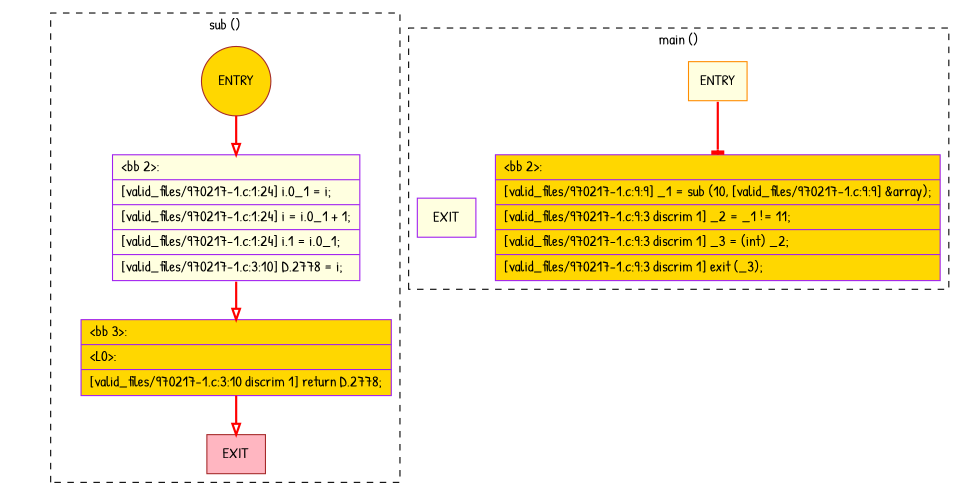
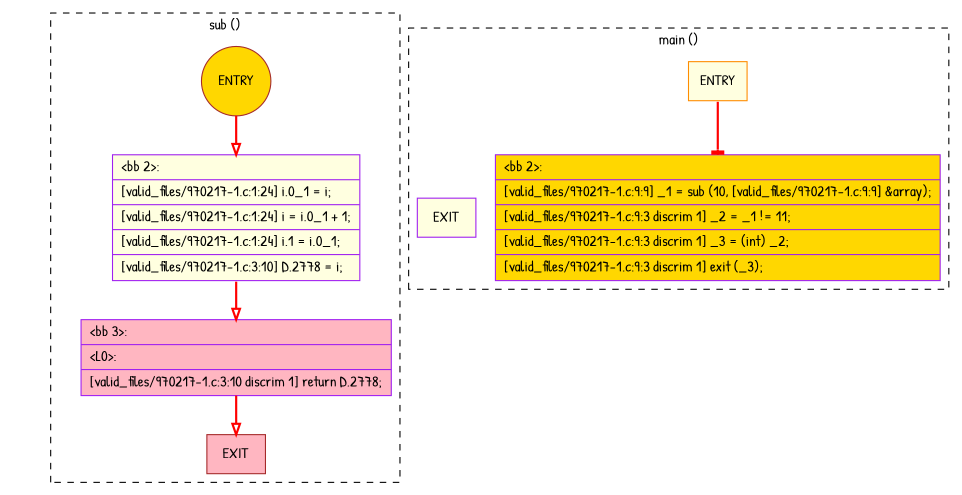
(236, 358) -> (236, 358)
